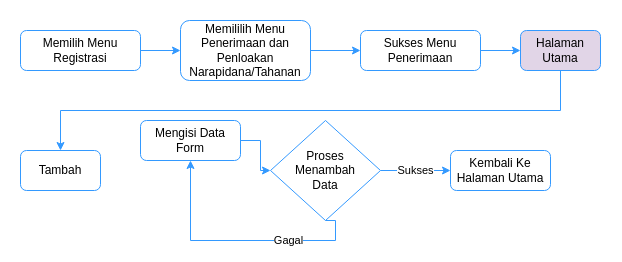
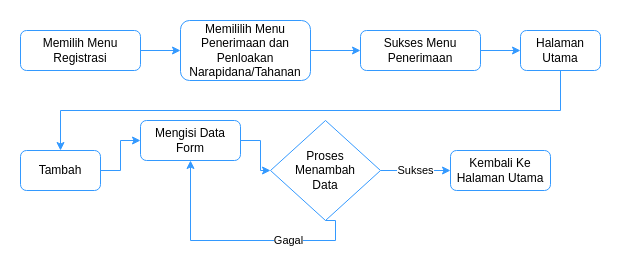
(561, 51) -> (561, 51)
none -> (121, 160)
